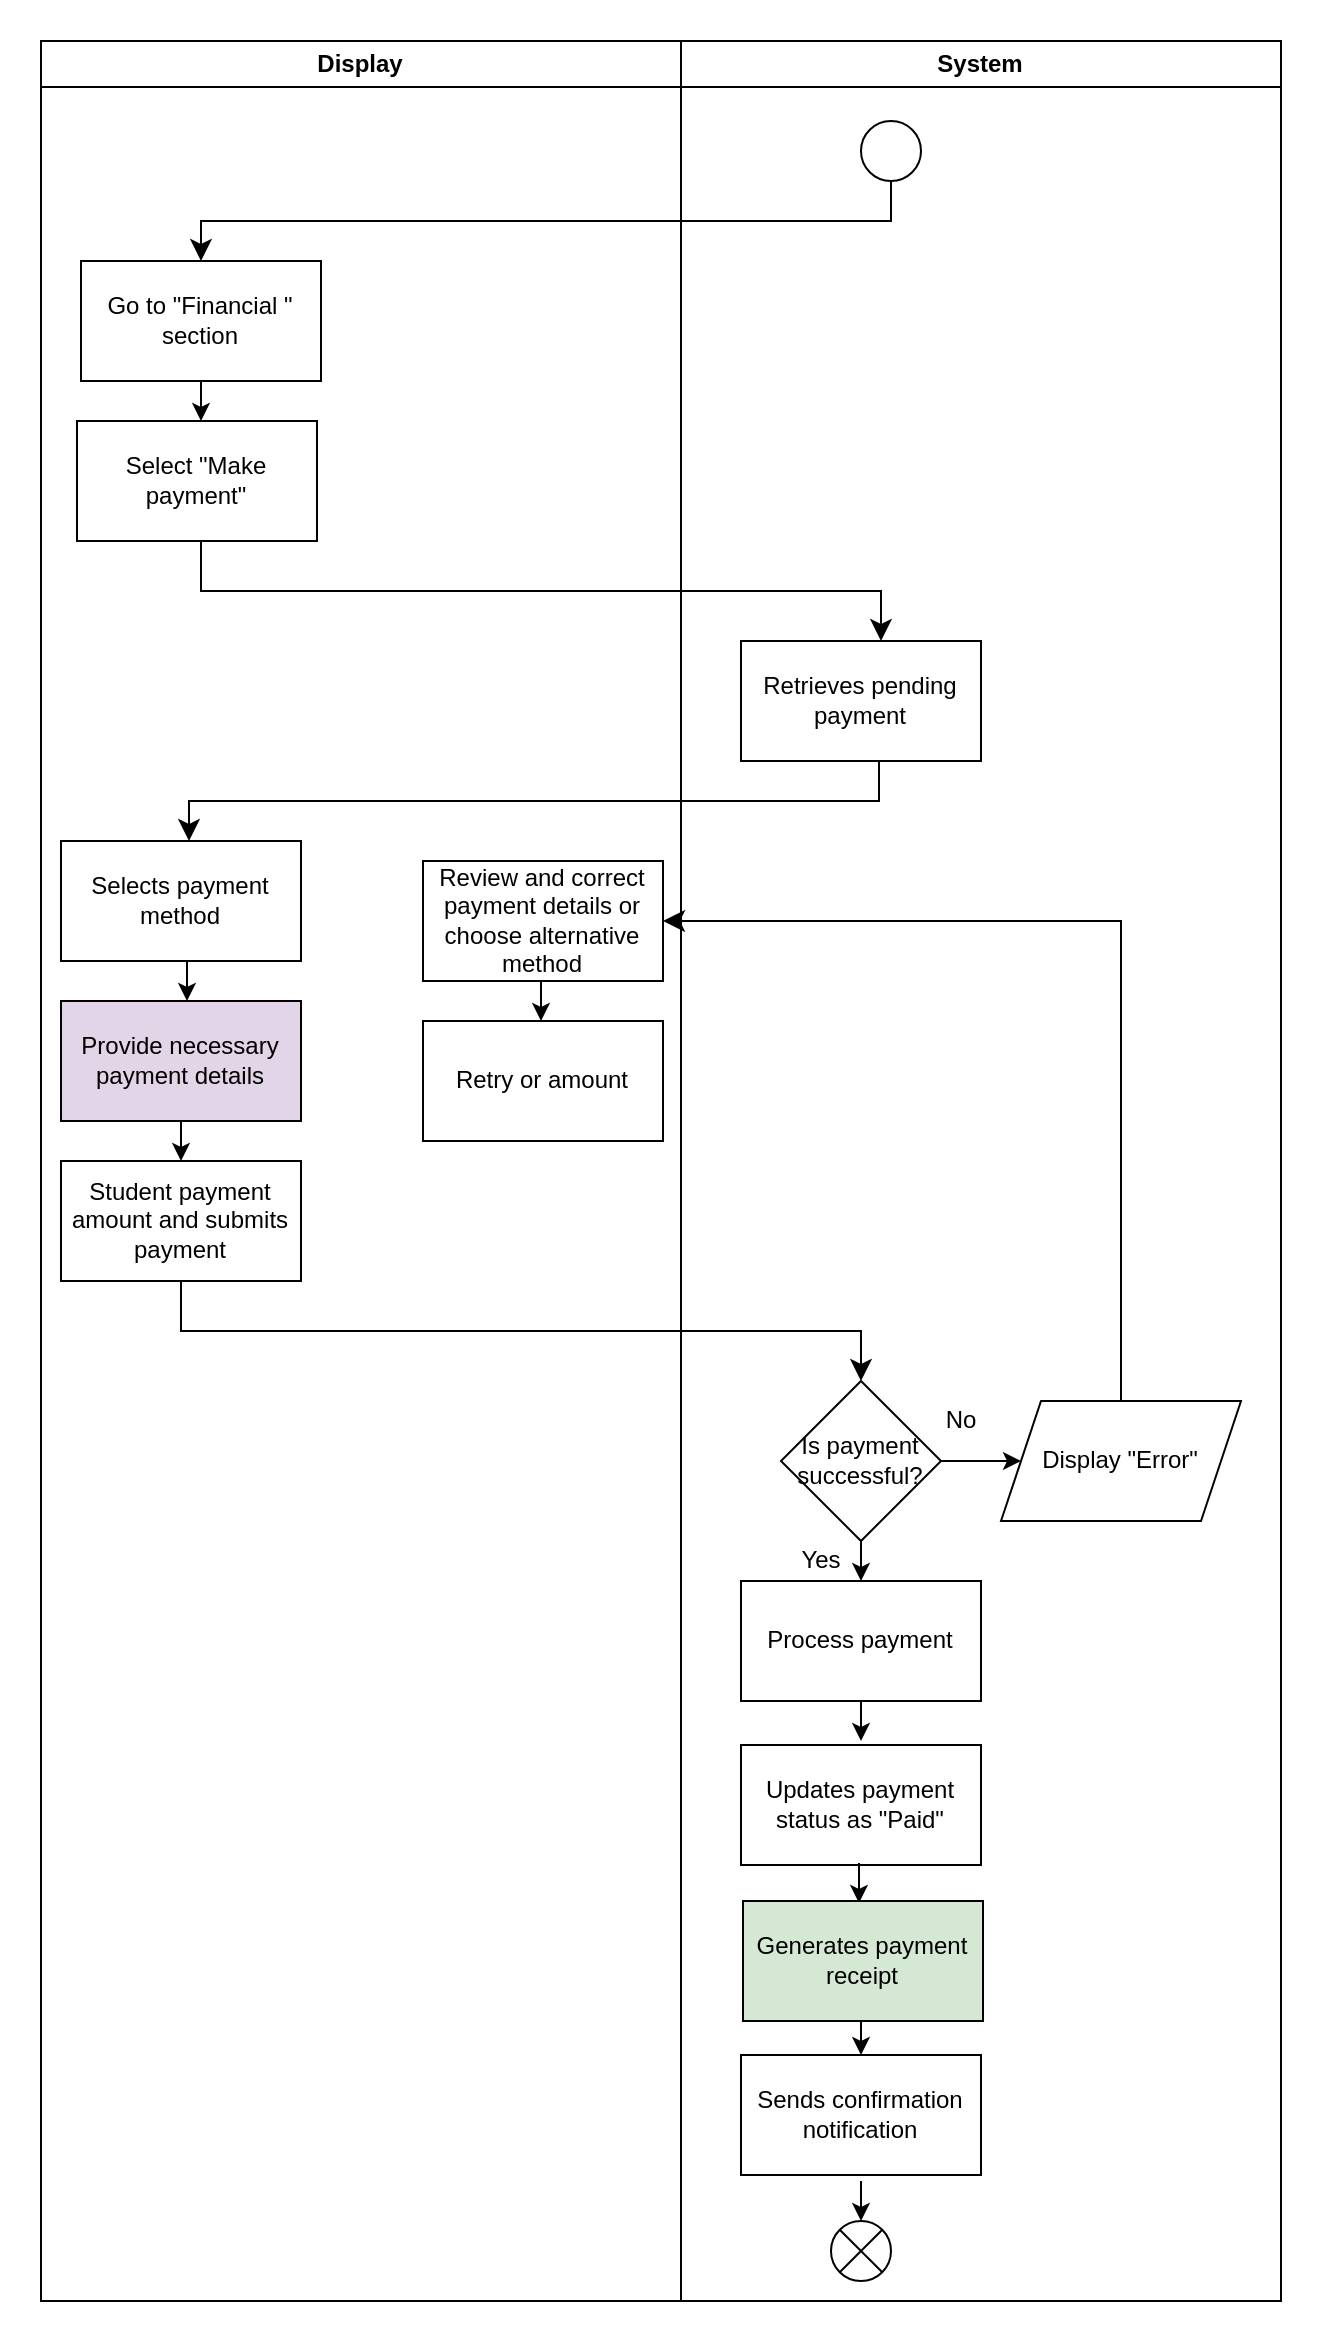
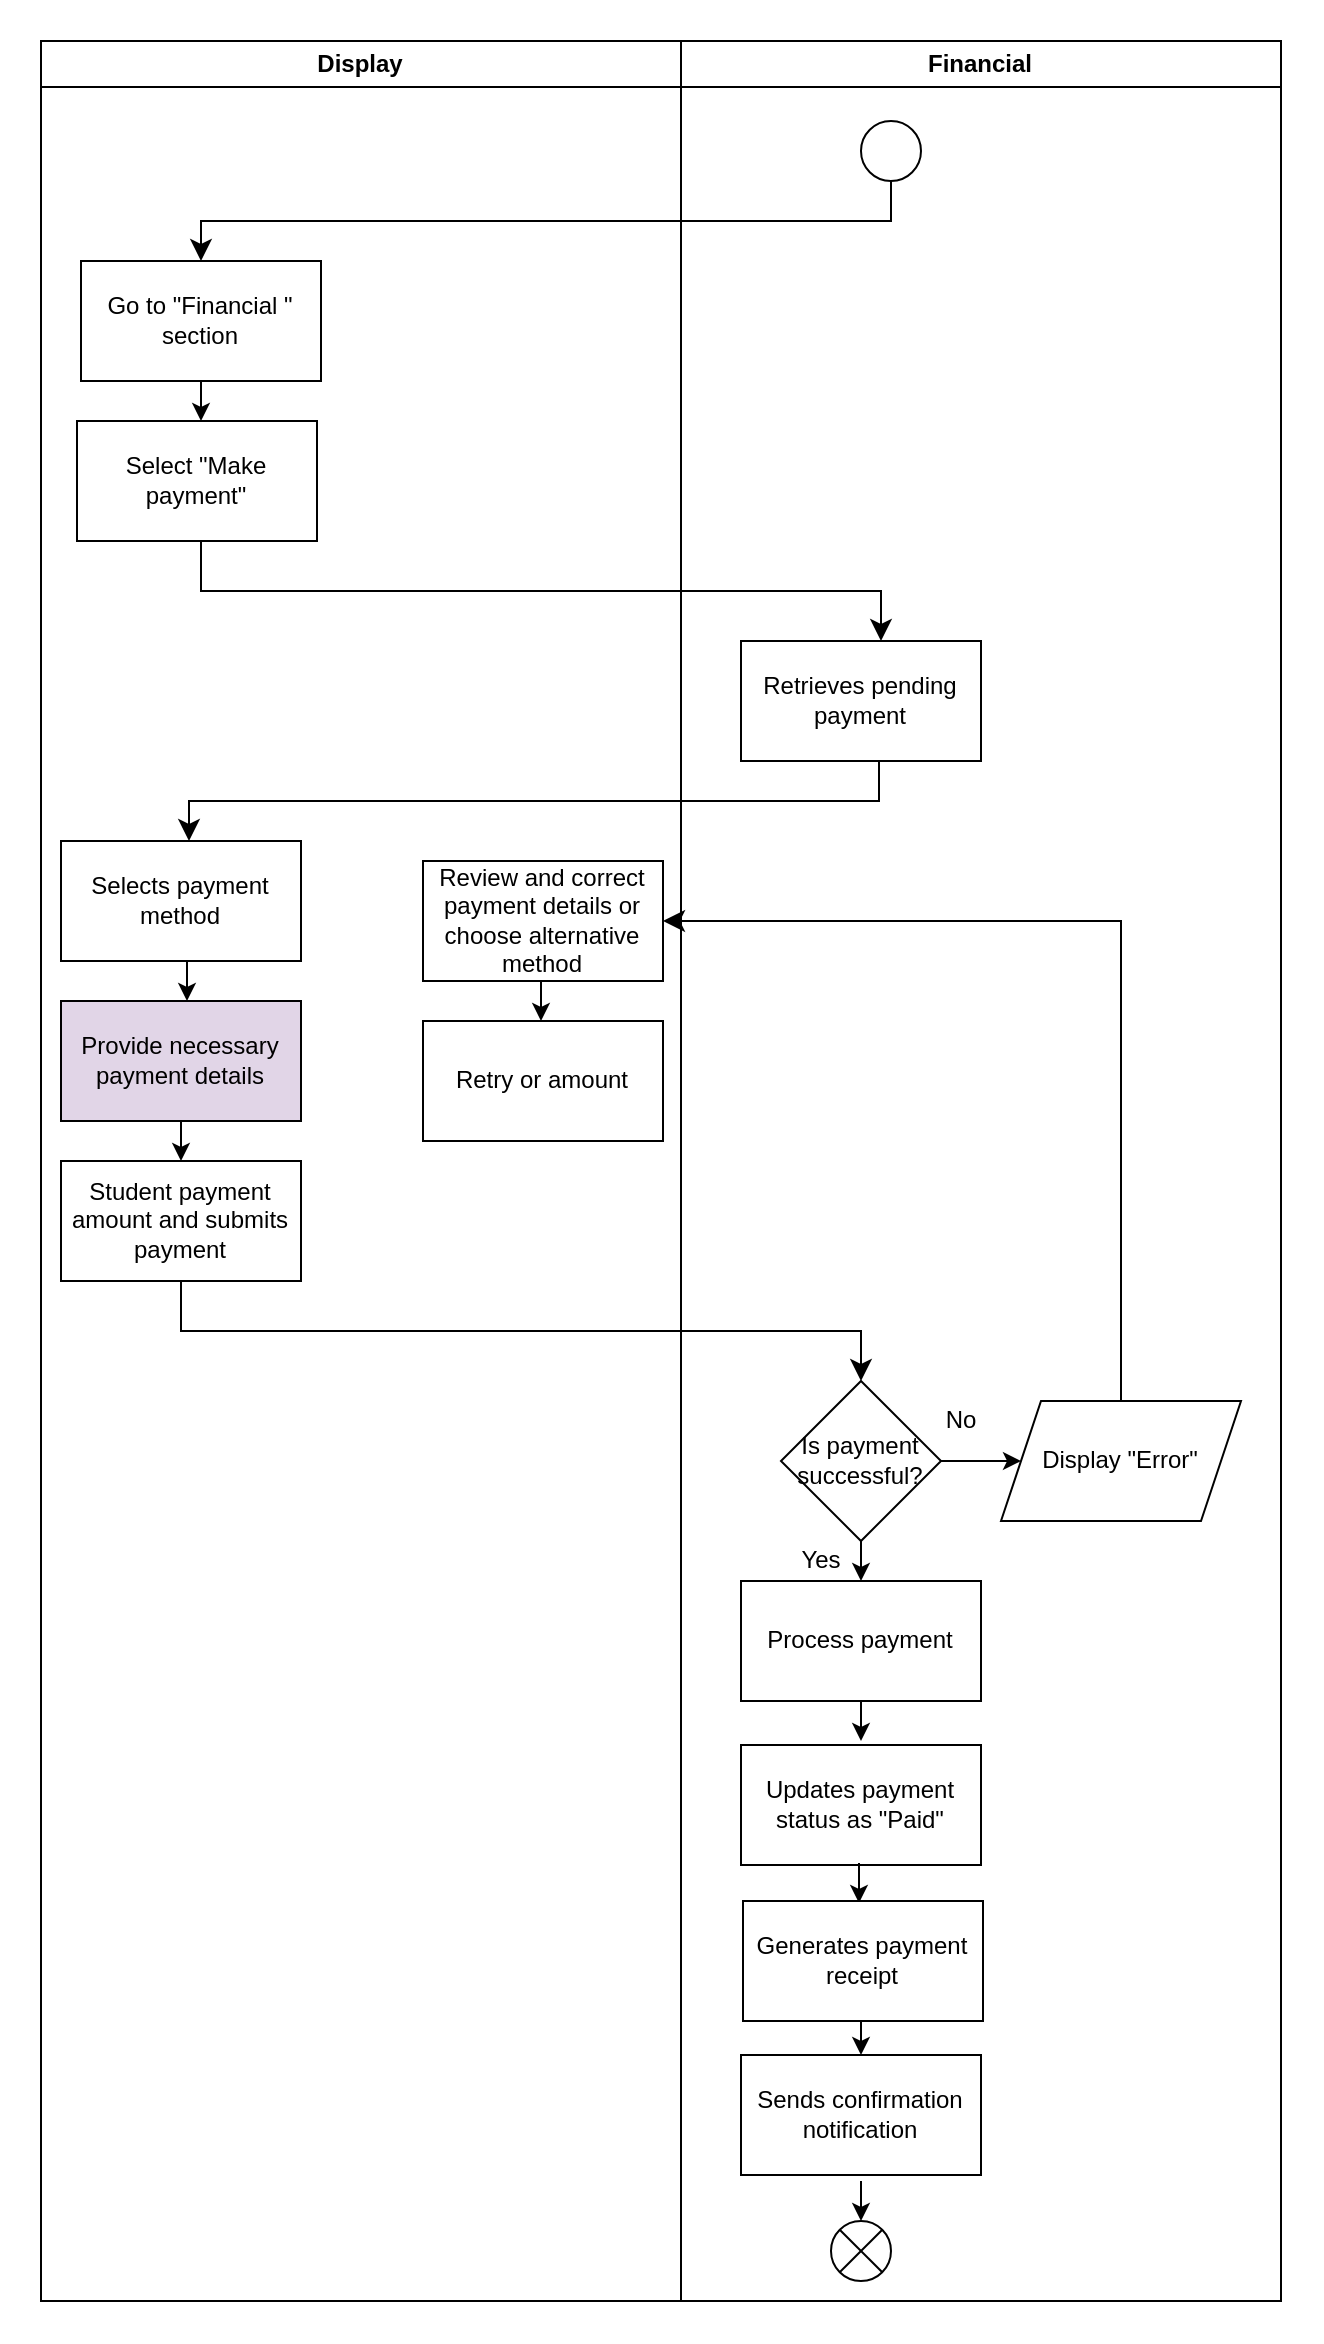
(981, 65) -> (981, 65)
(863, 1961) -> (863, 1961)
